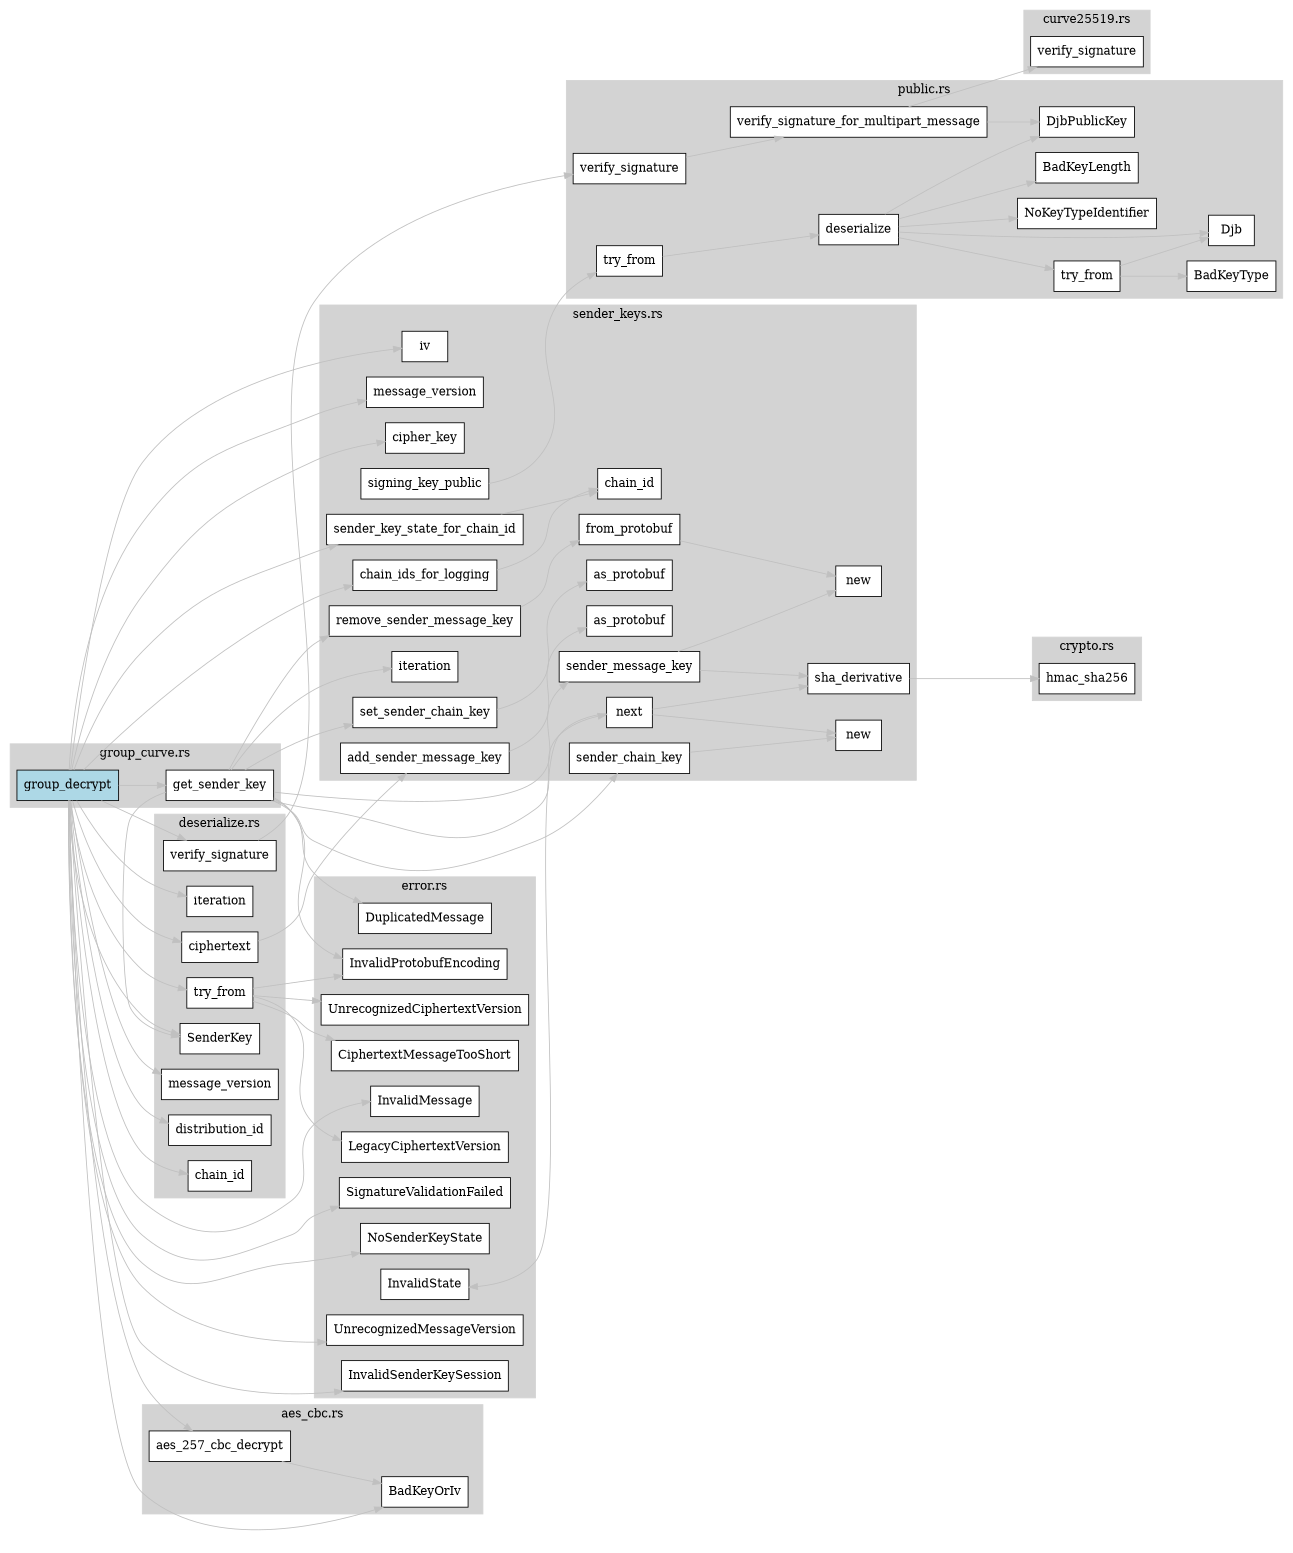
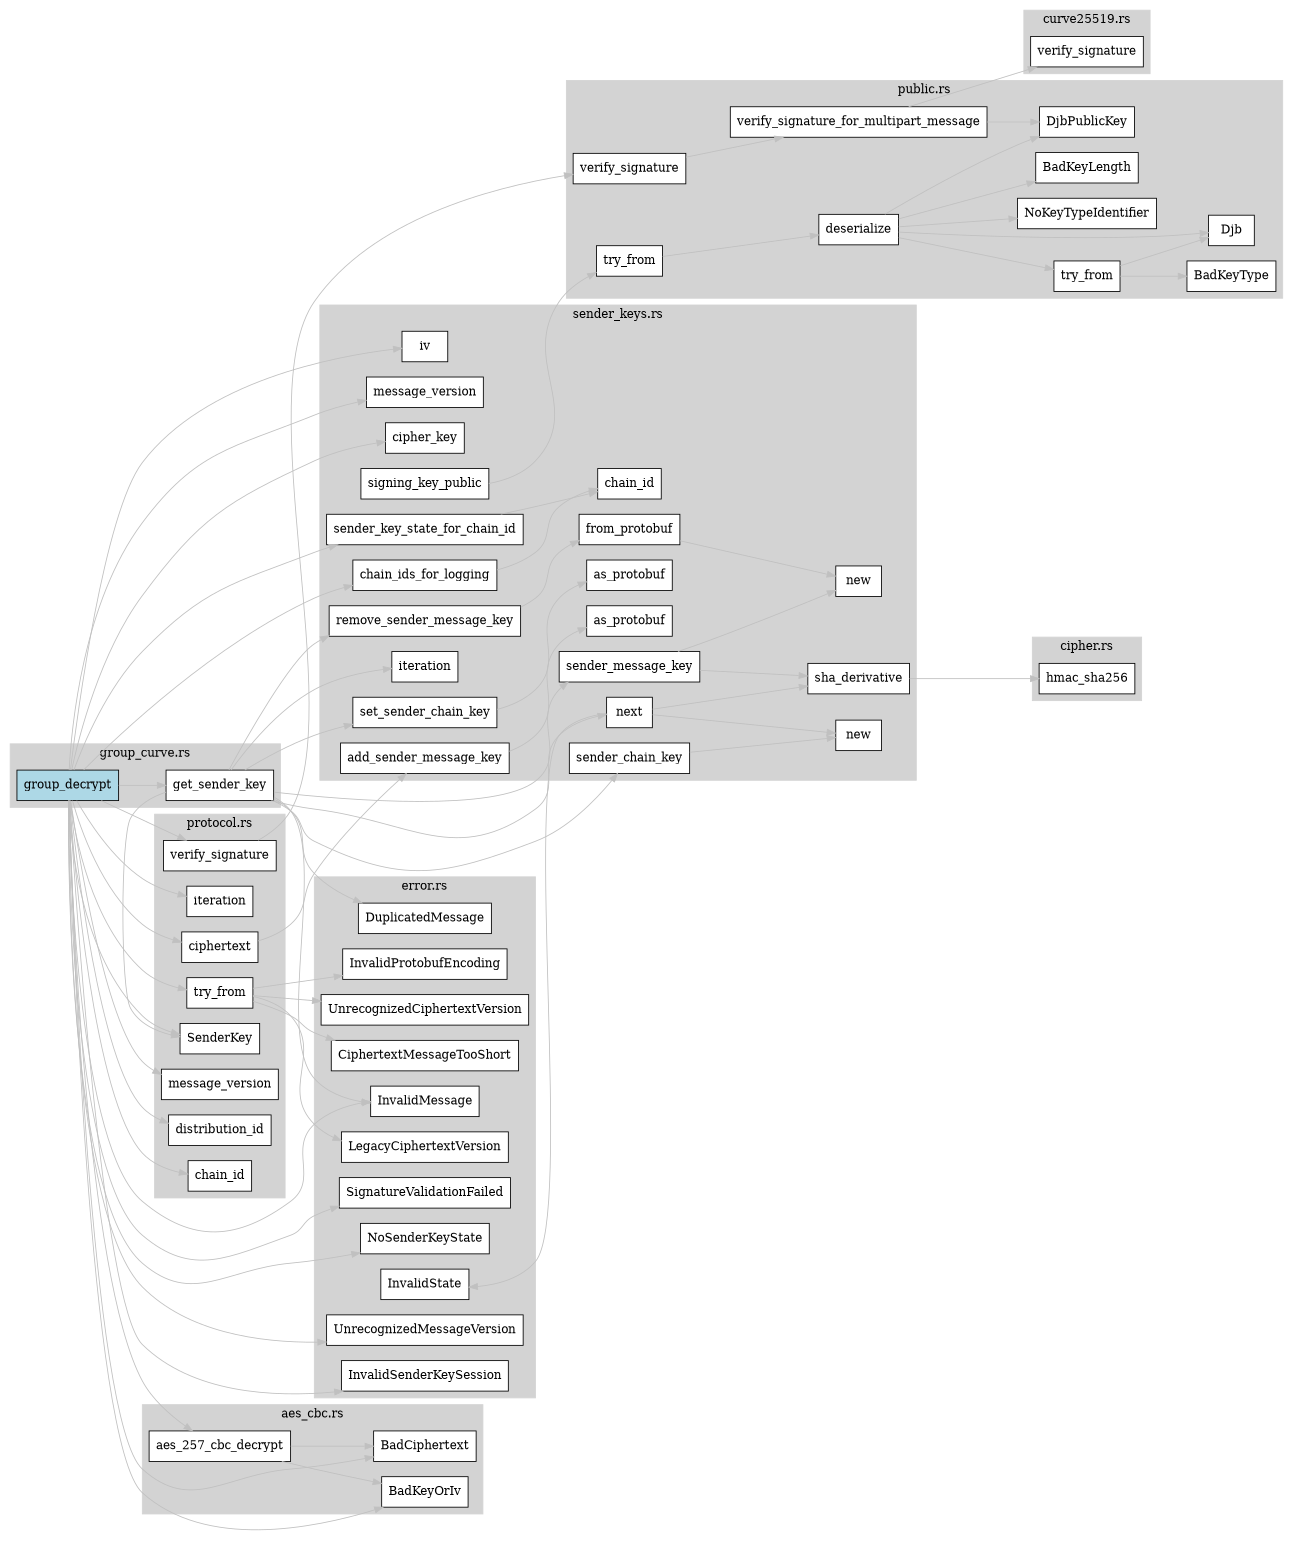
(1087, 647) -> (1087, 647)
(220, 824) -> (220, 824)
(301, 878) -> (300, 961)
none -> (425, 1446)
